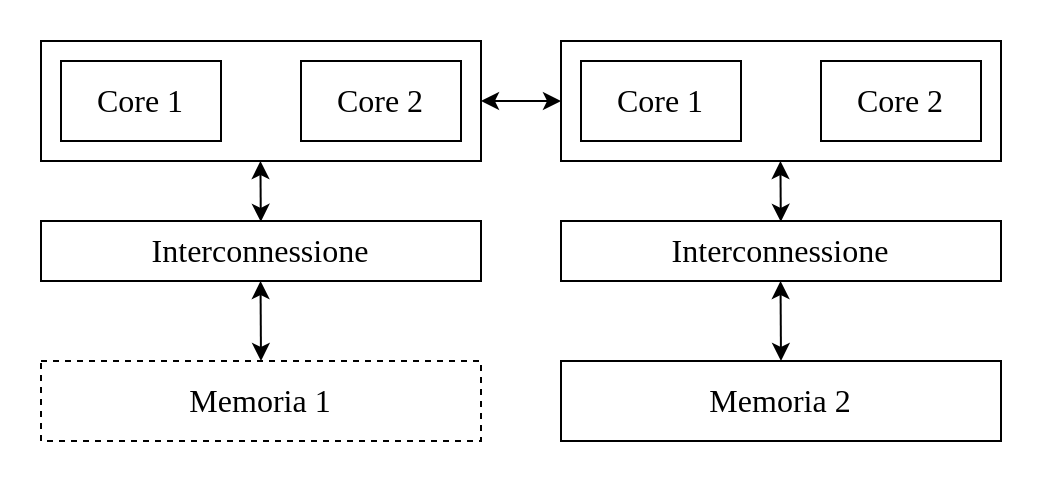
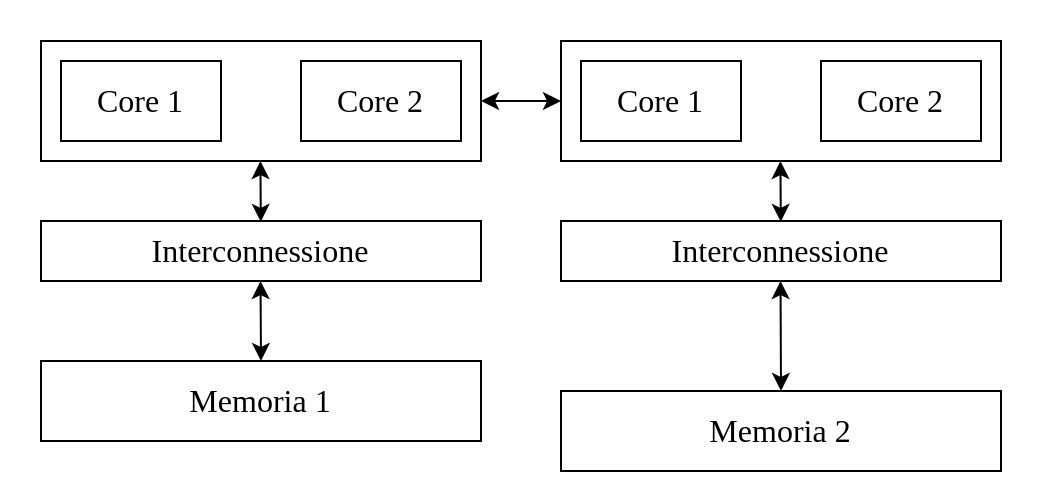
(261, 401) -> (261, 401)
(781, 401) -> (781, 431)
